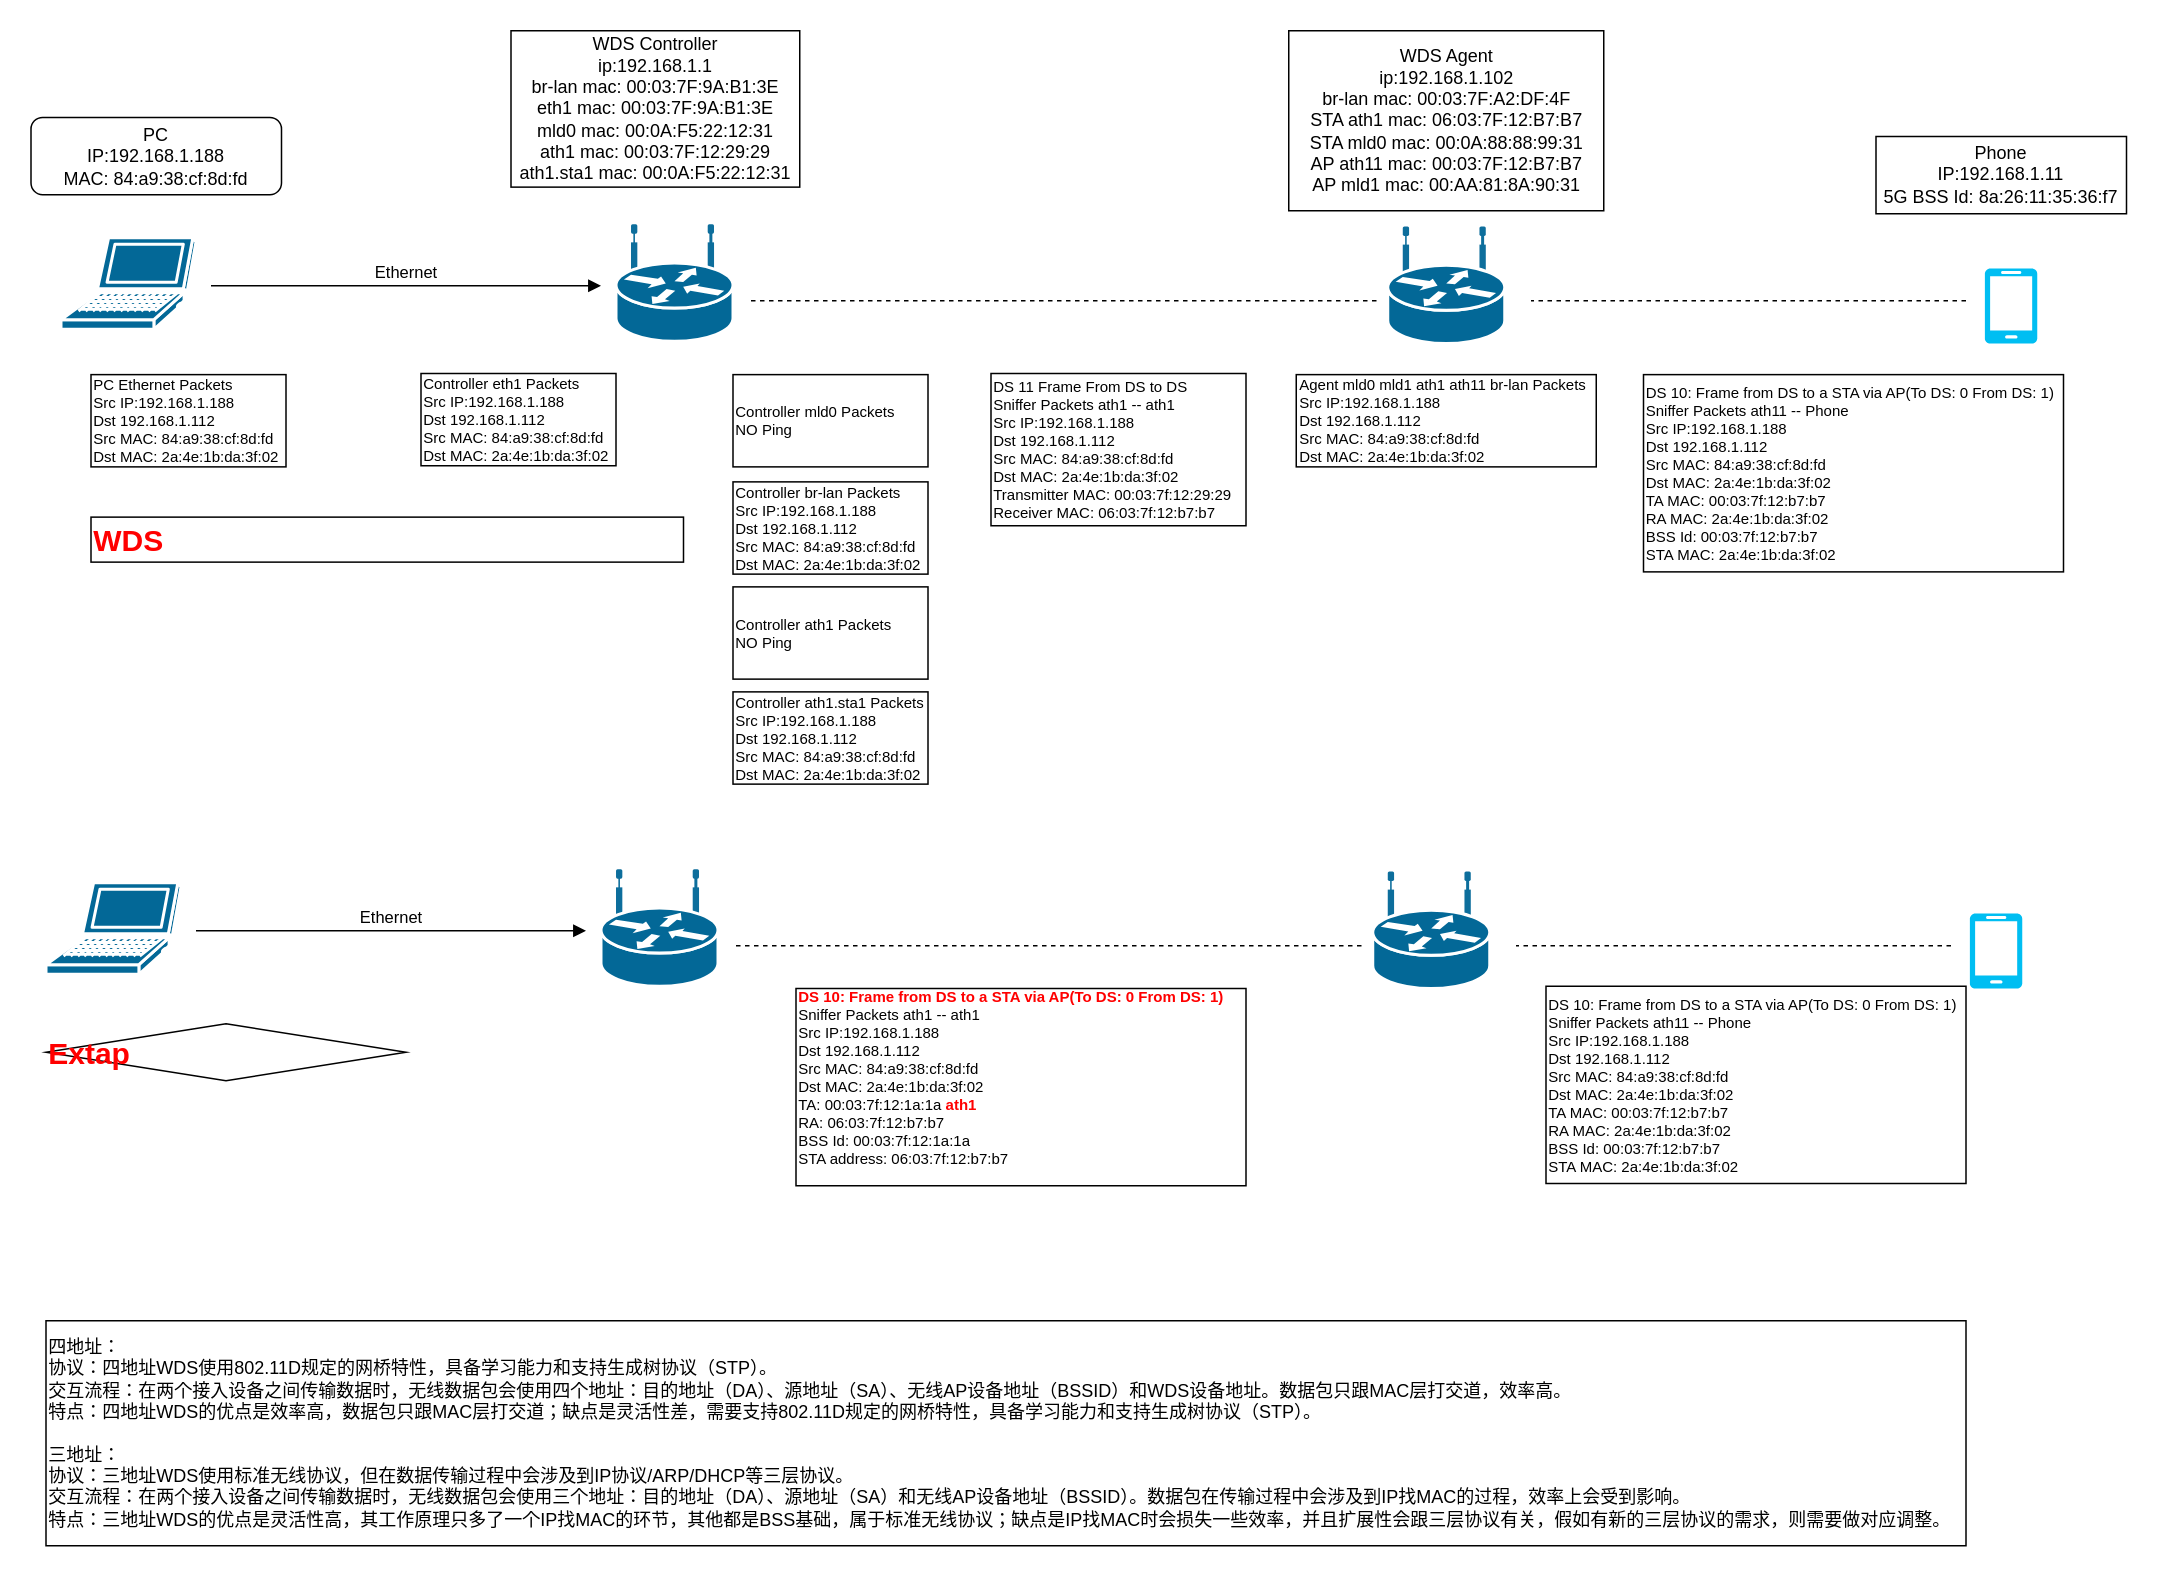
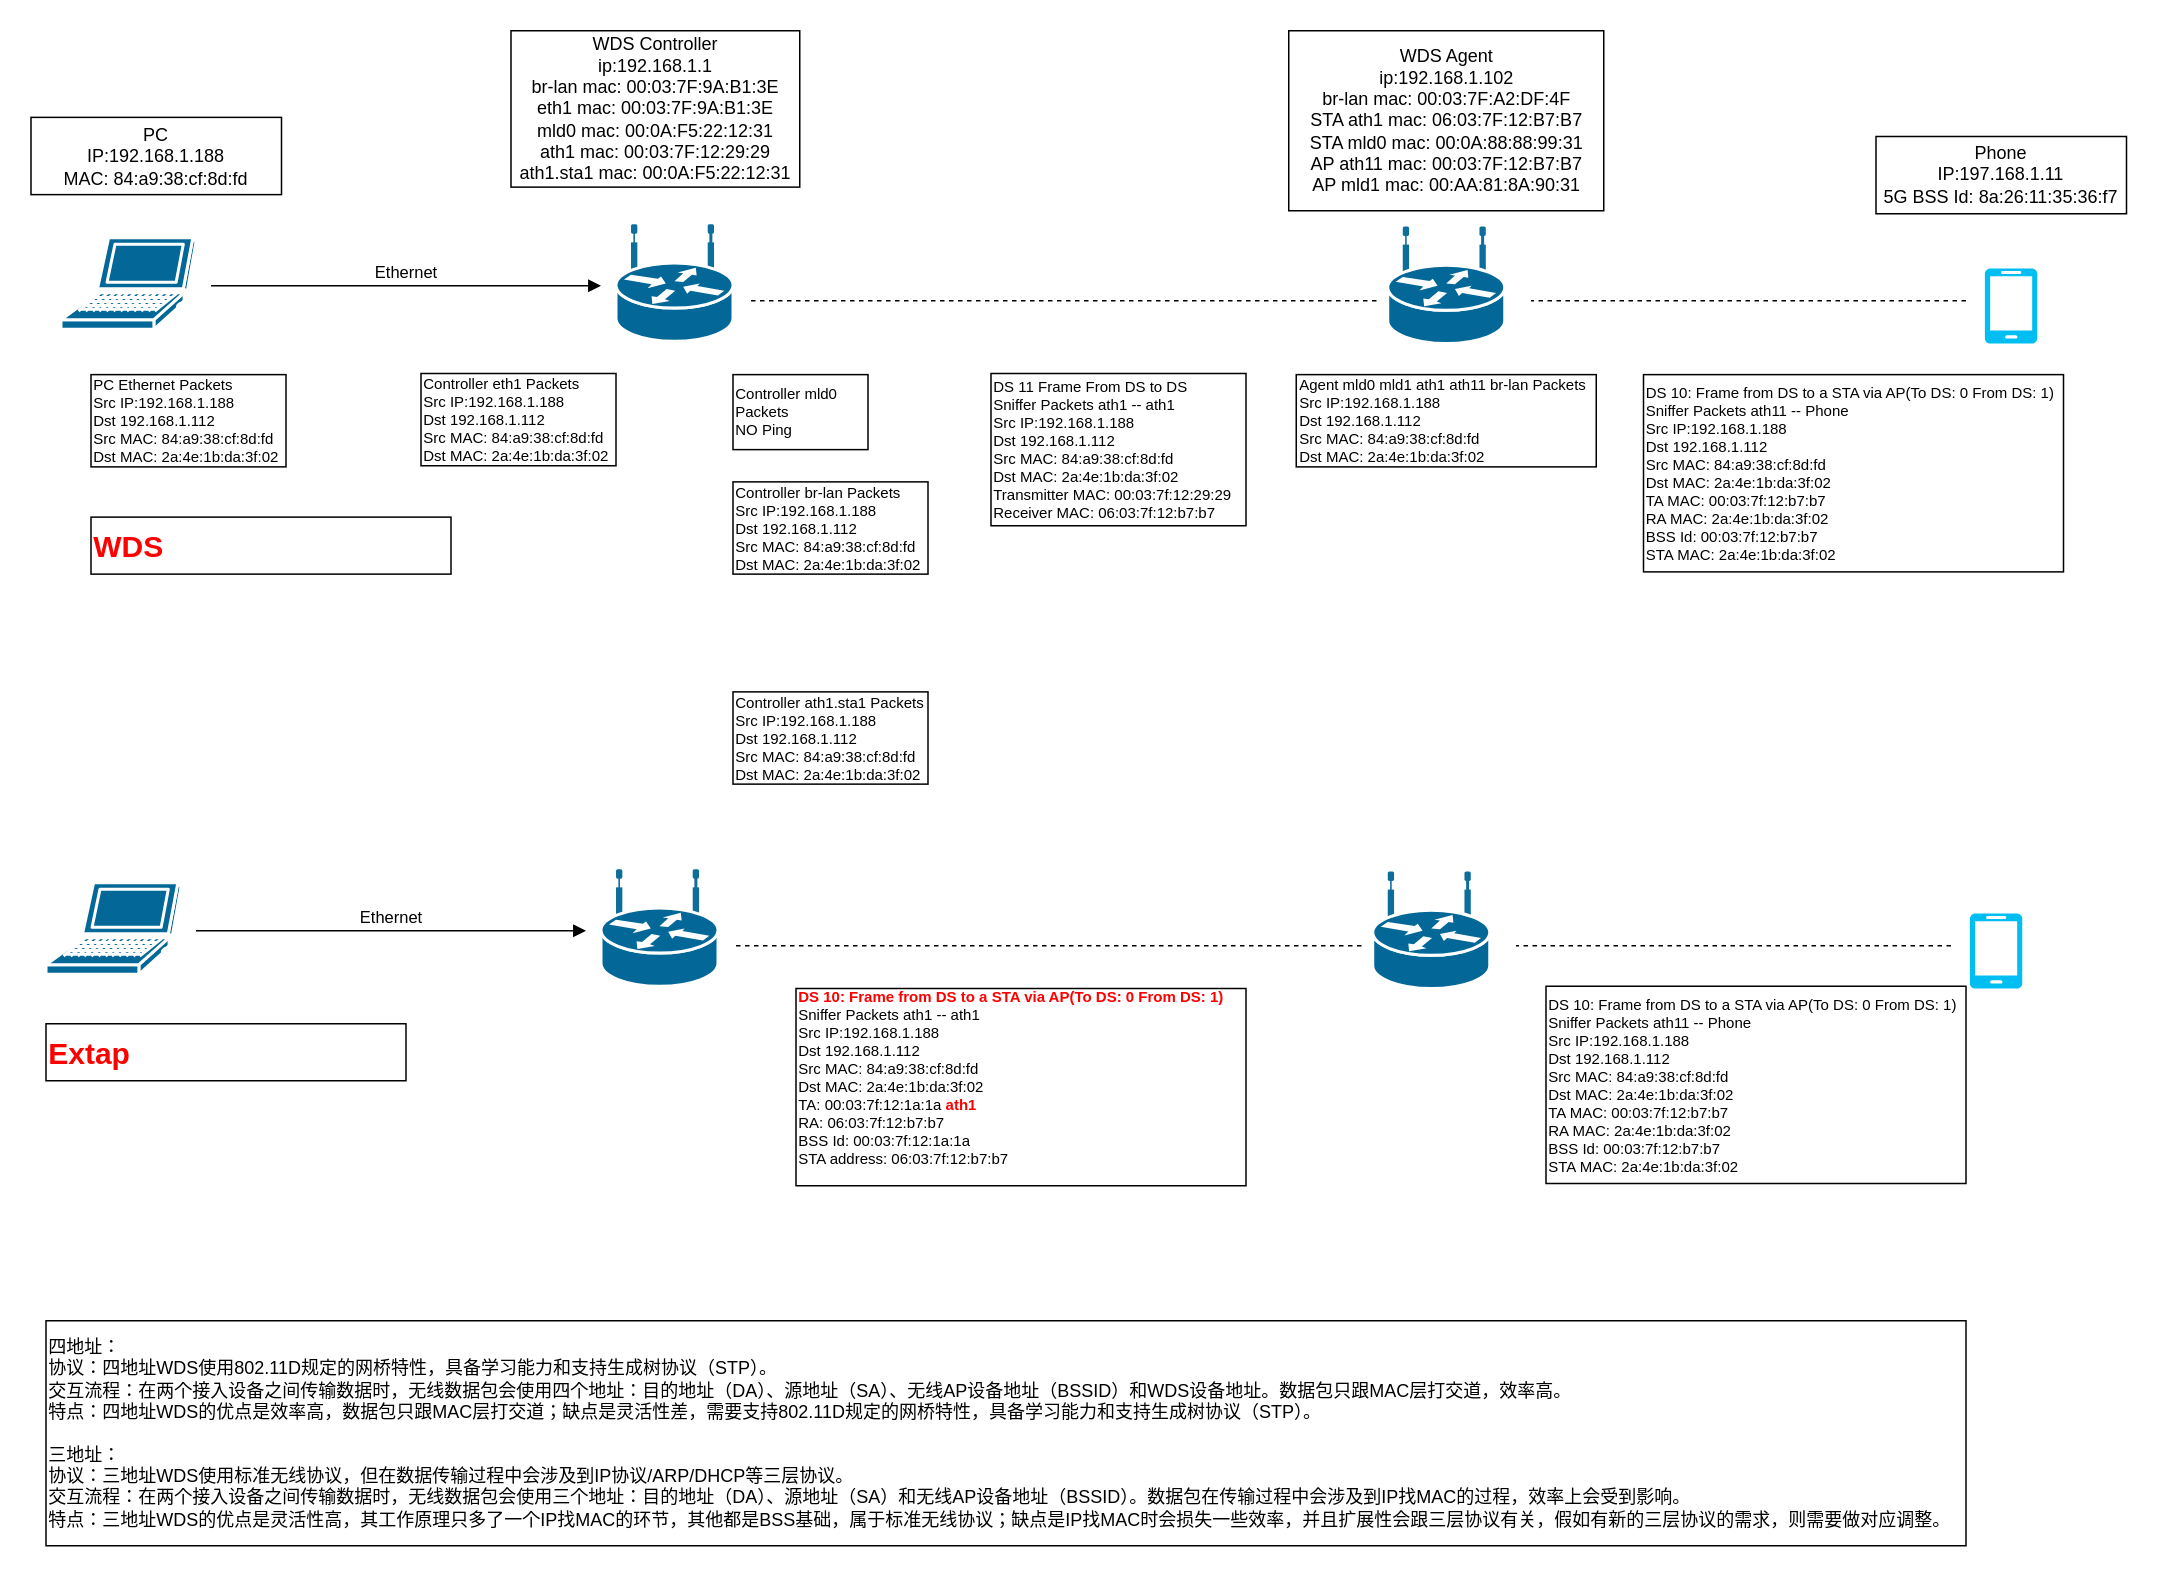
(156, 156) -> (156, 156)
(2001, 175) -> (2001, 175)
(830, 421) -> (800, 412)
(387, 540) -> (271, 546)
(830, 633) -> none
(226, 1052) -> (226, 1052)
